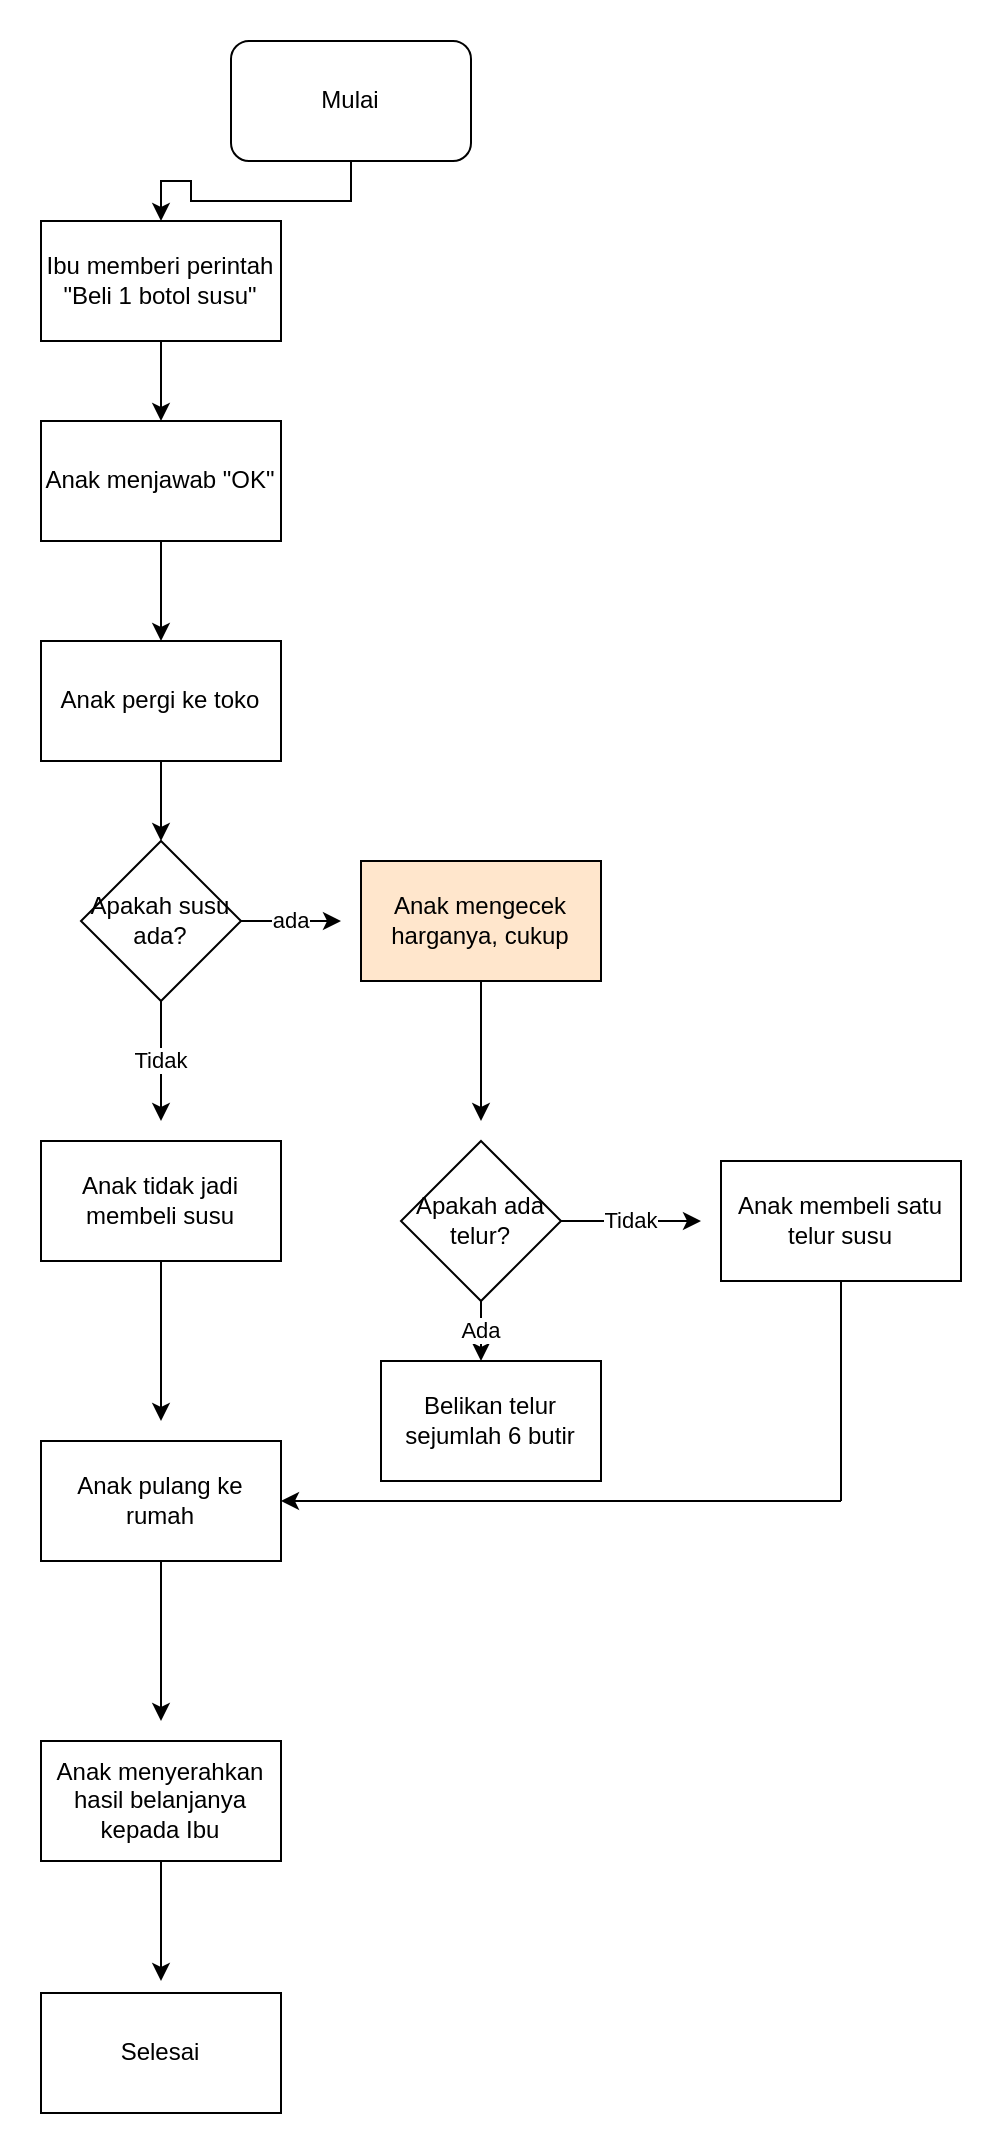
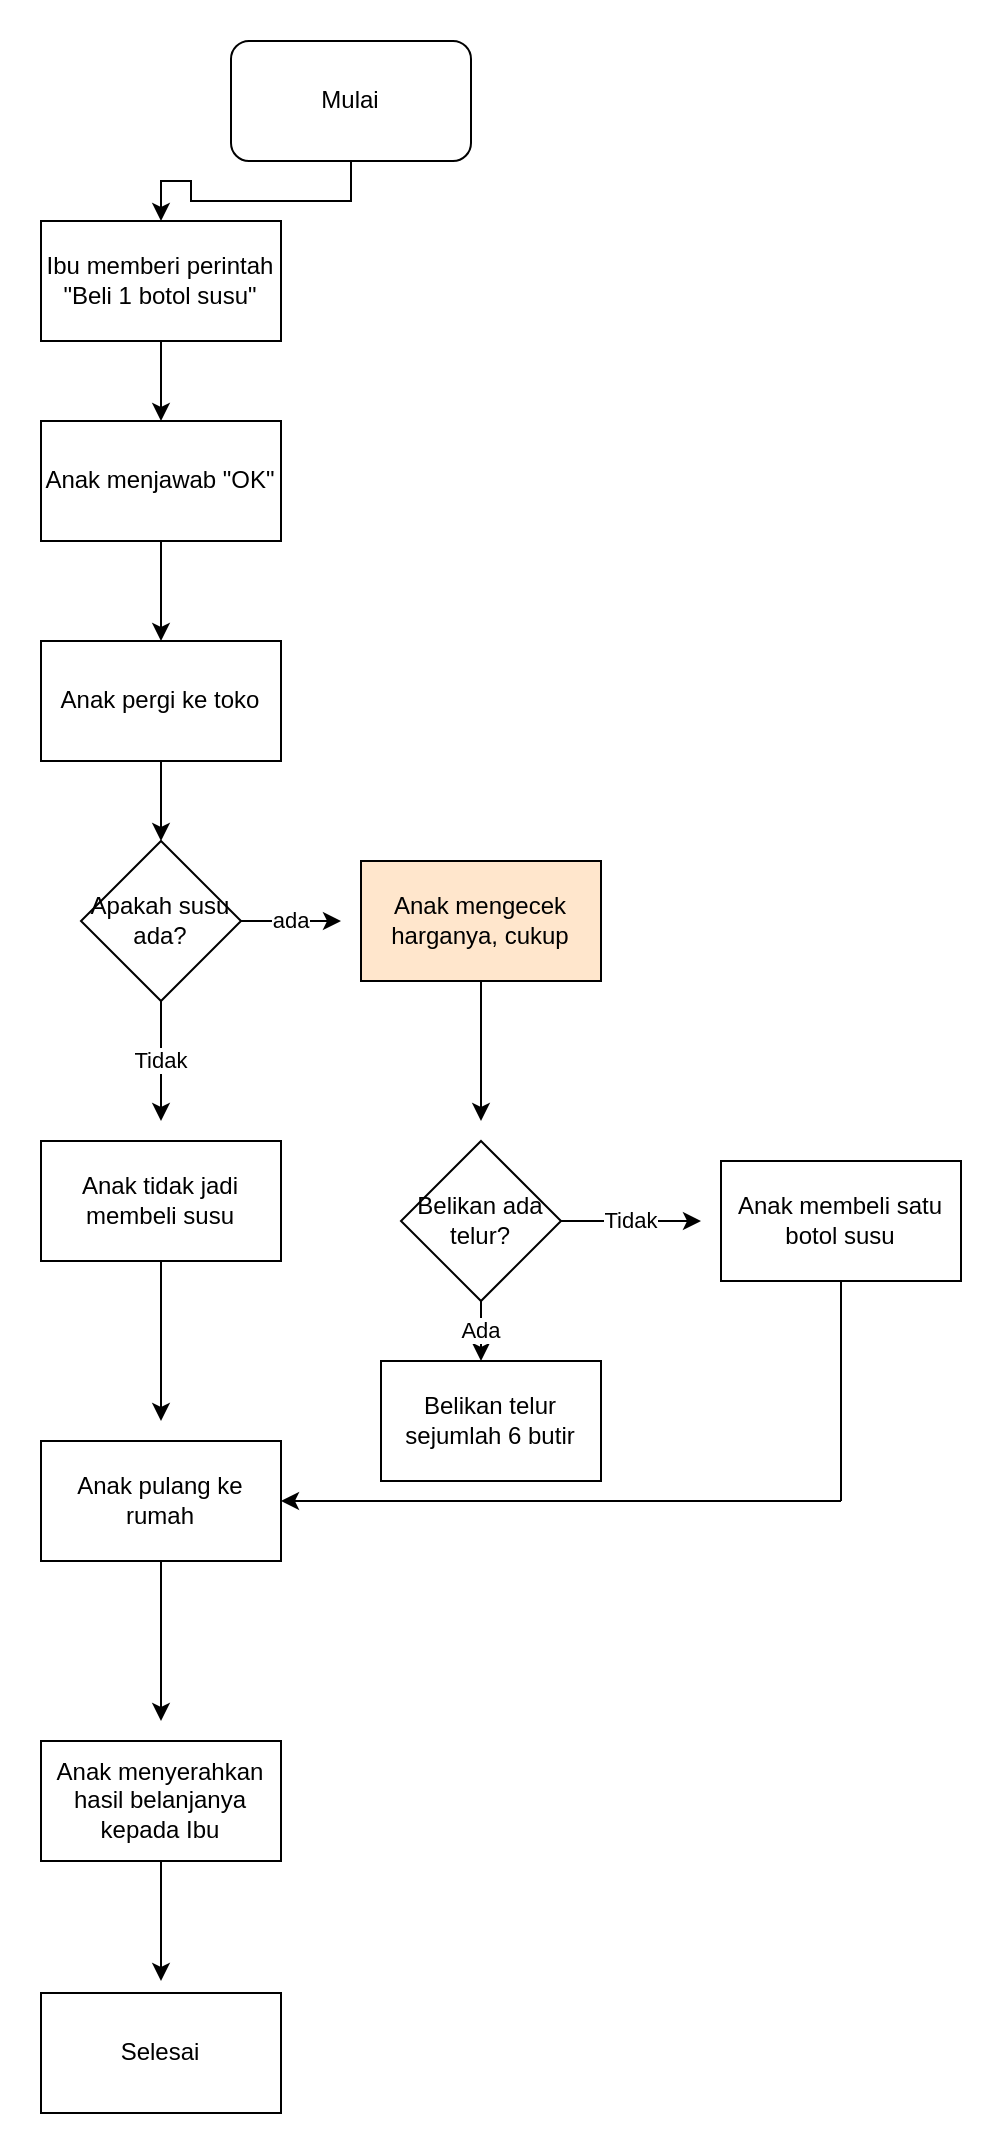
(481, 1221) -> (481, 1221)
(841, 1221) -> (841, 1221)
